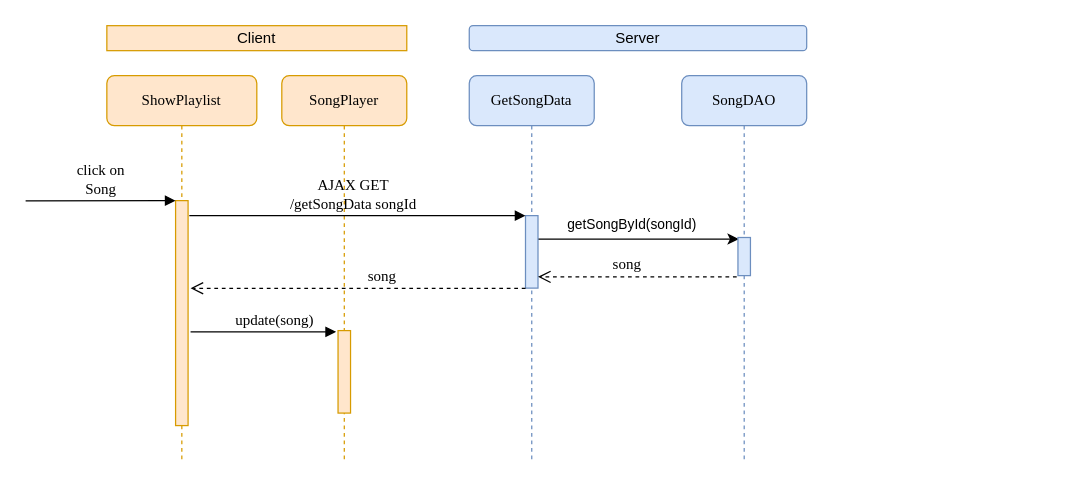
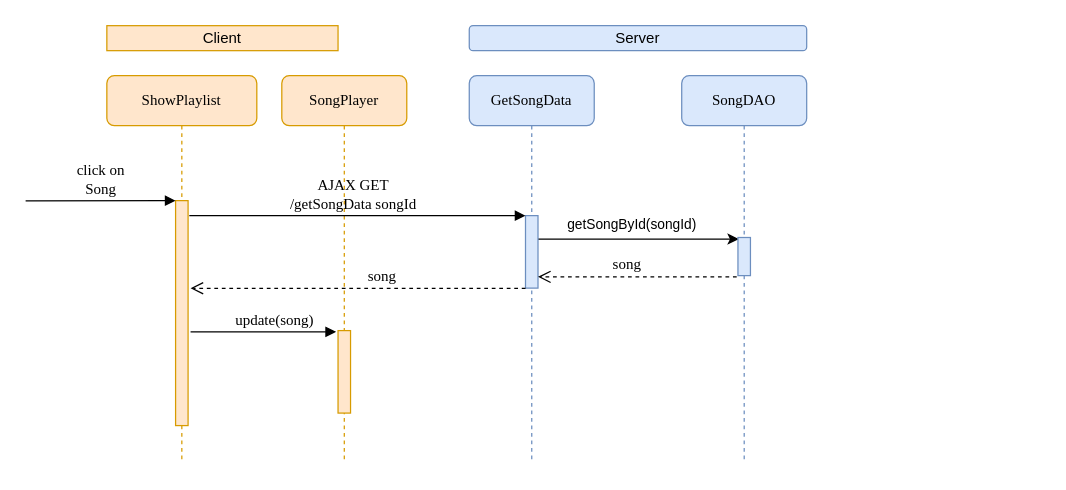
(257, 38) -> (223, 38)
